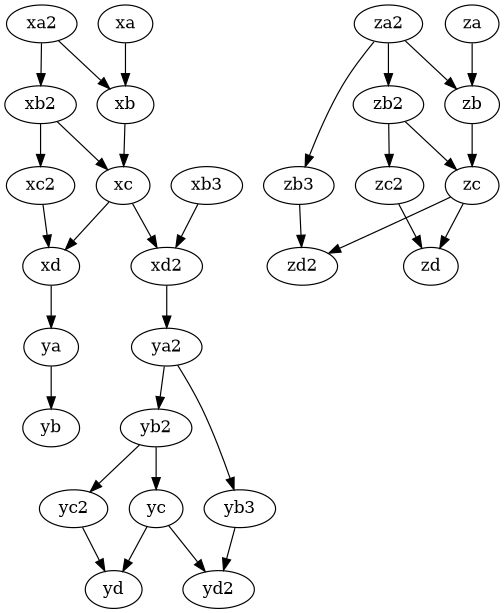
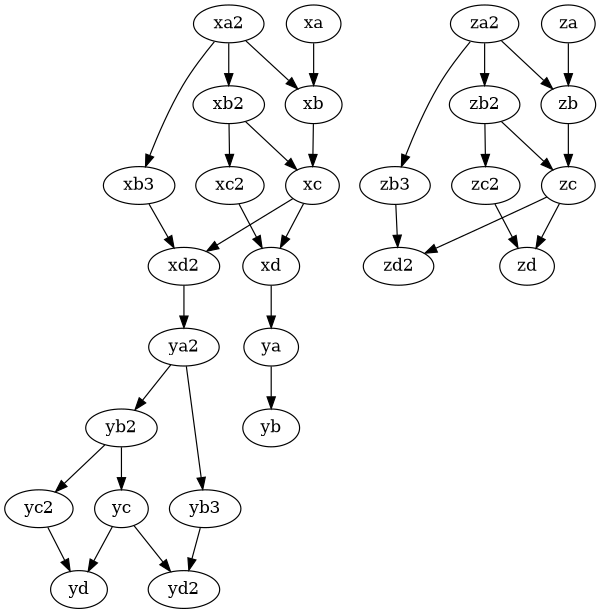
none -> (177, 96)
